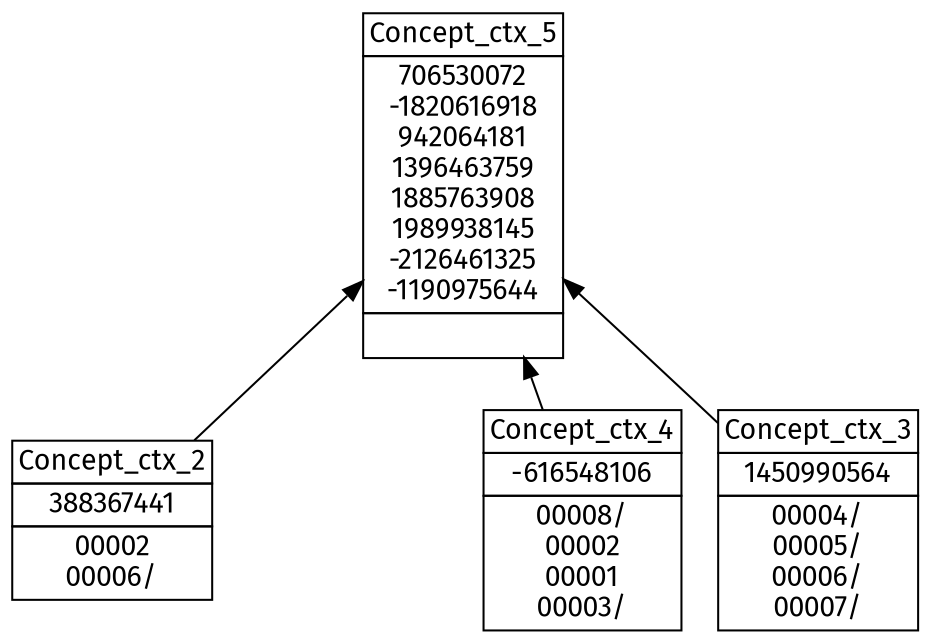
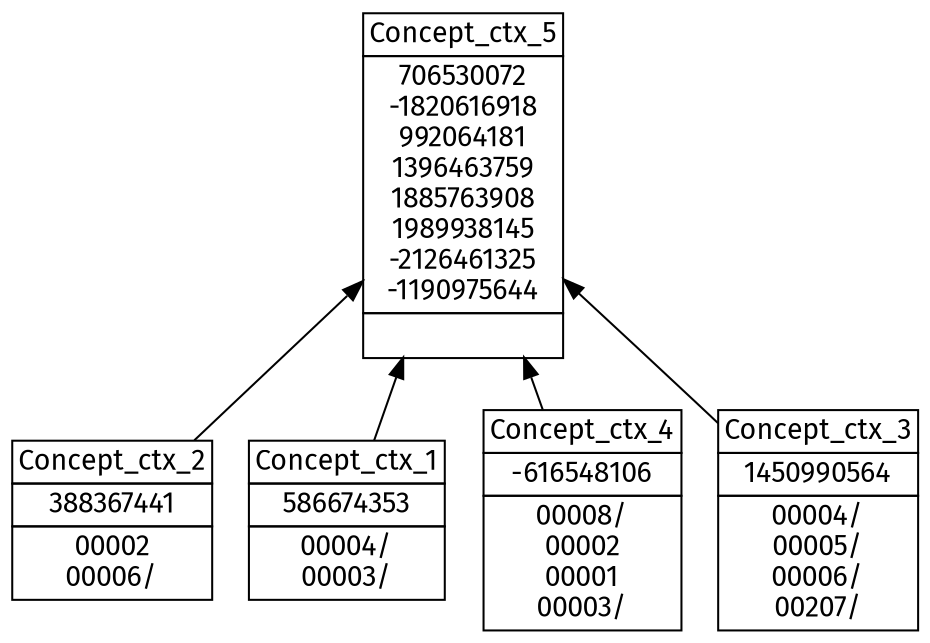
(463, 138) -> (463, 138)
none -> (347, 520)
(818, 608) -> (818, 608)
